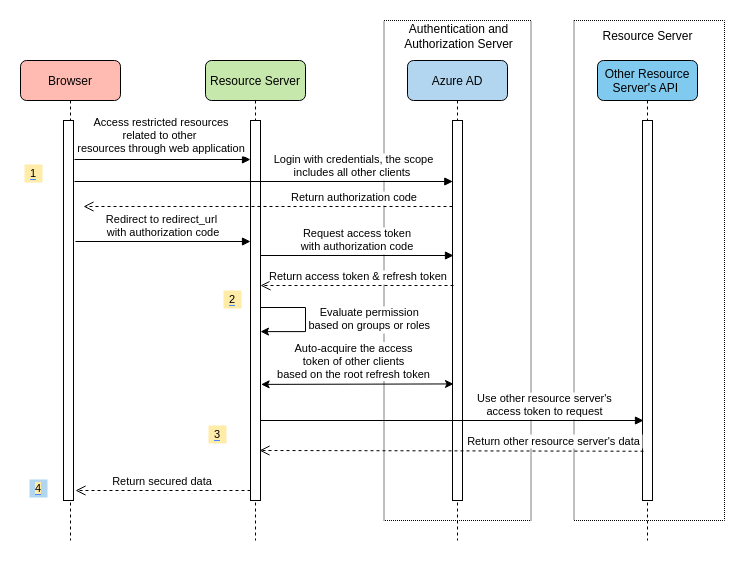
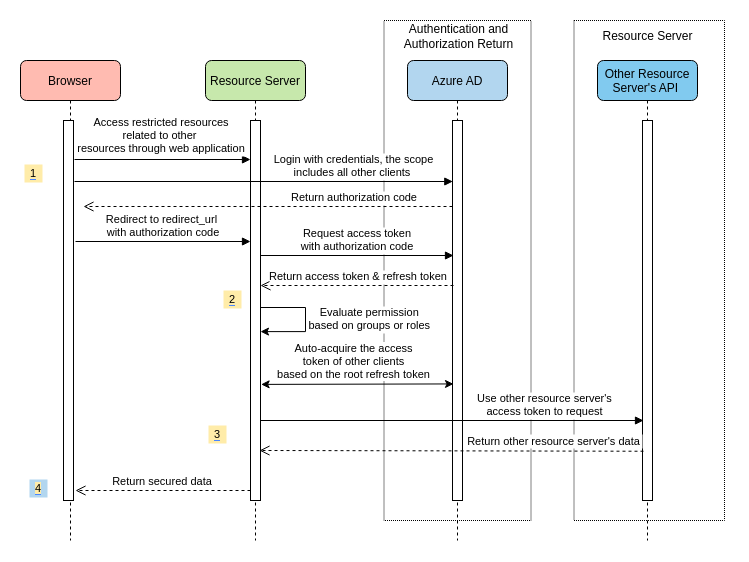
(459, 37) -> (459, 37)
